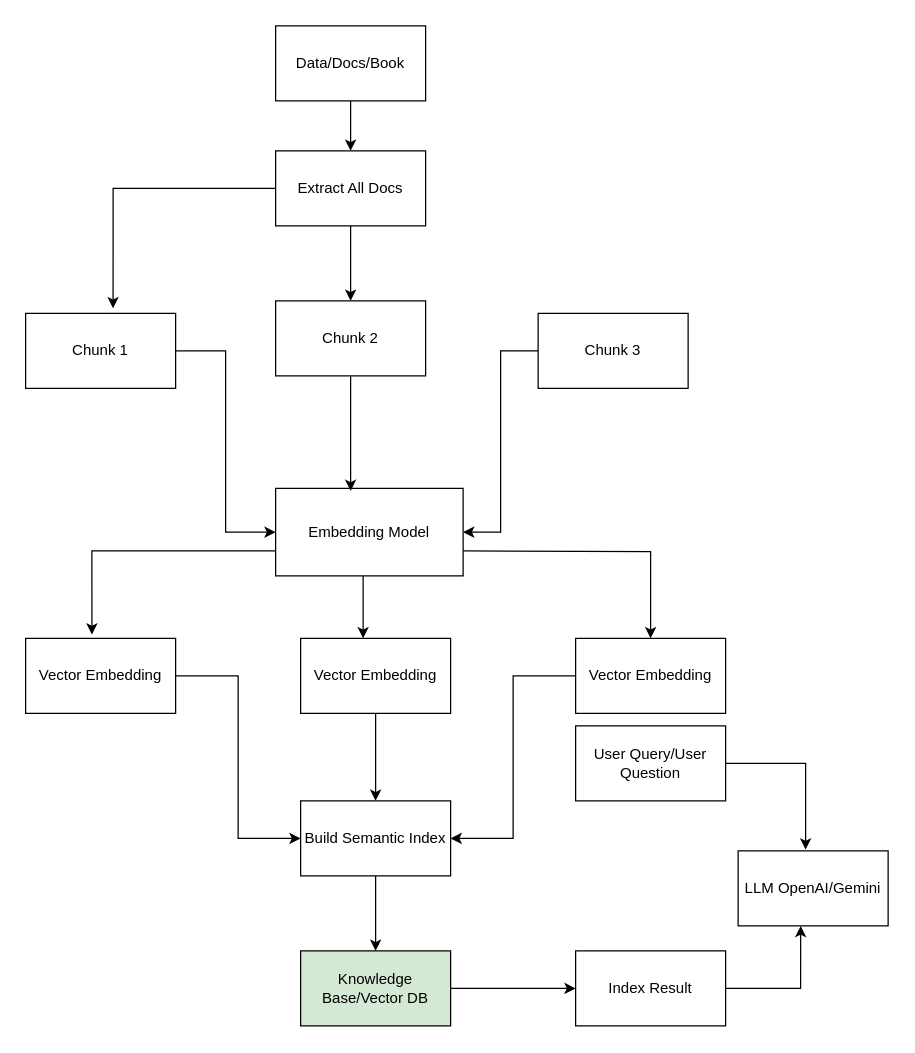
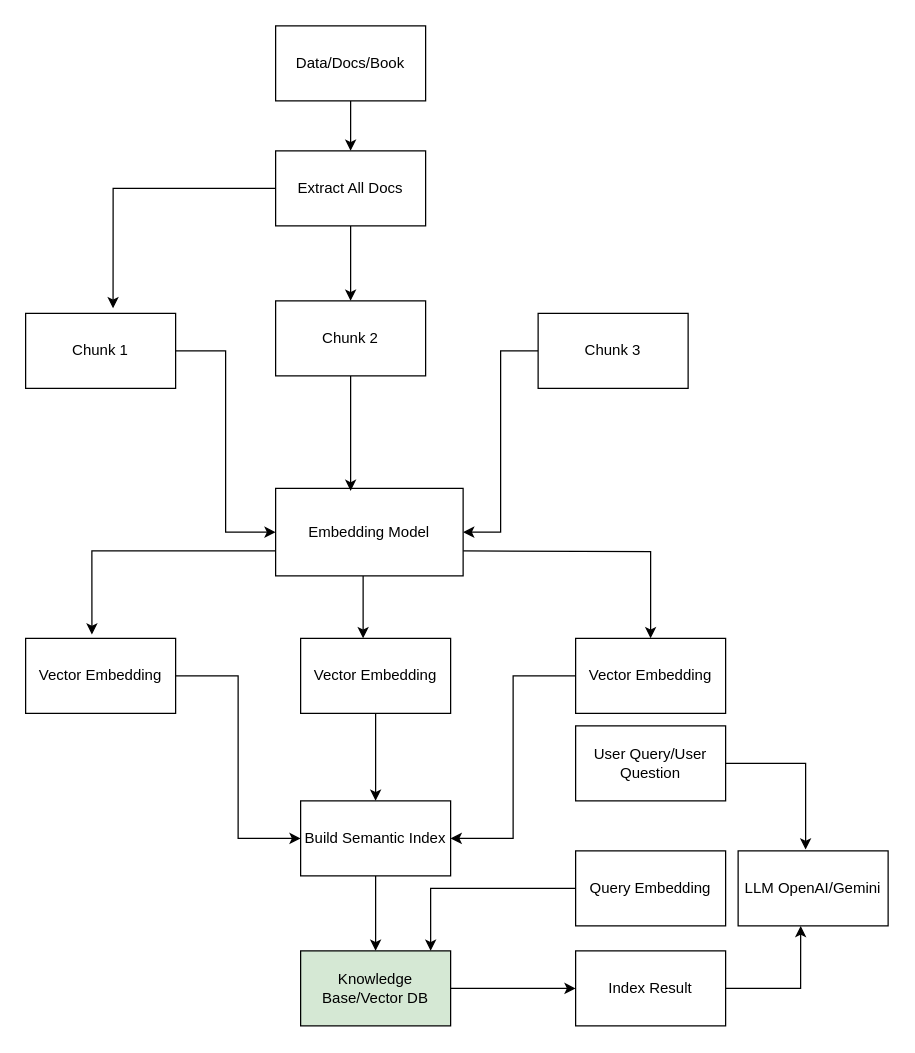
none -> (477, 888)
none -> (651, 888)
